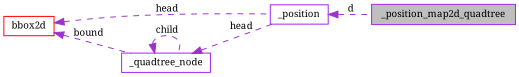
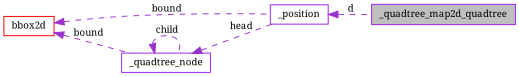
(166, 9) -> (166, 9)
(444, 14) -> (444, 14)
